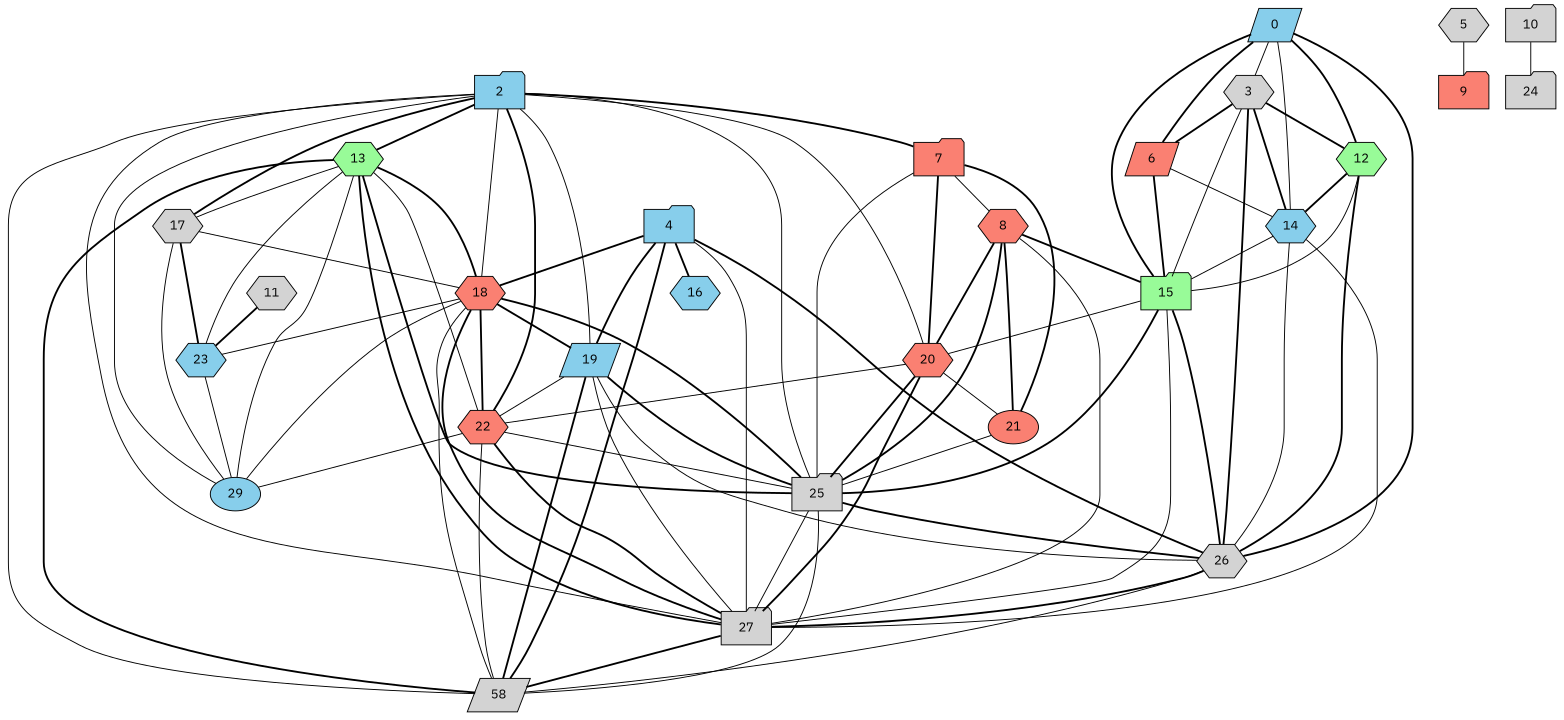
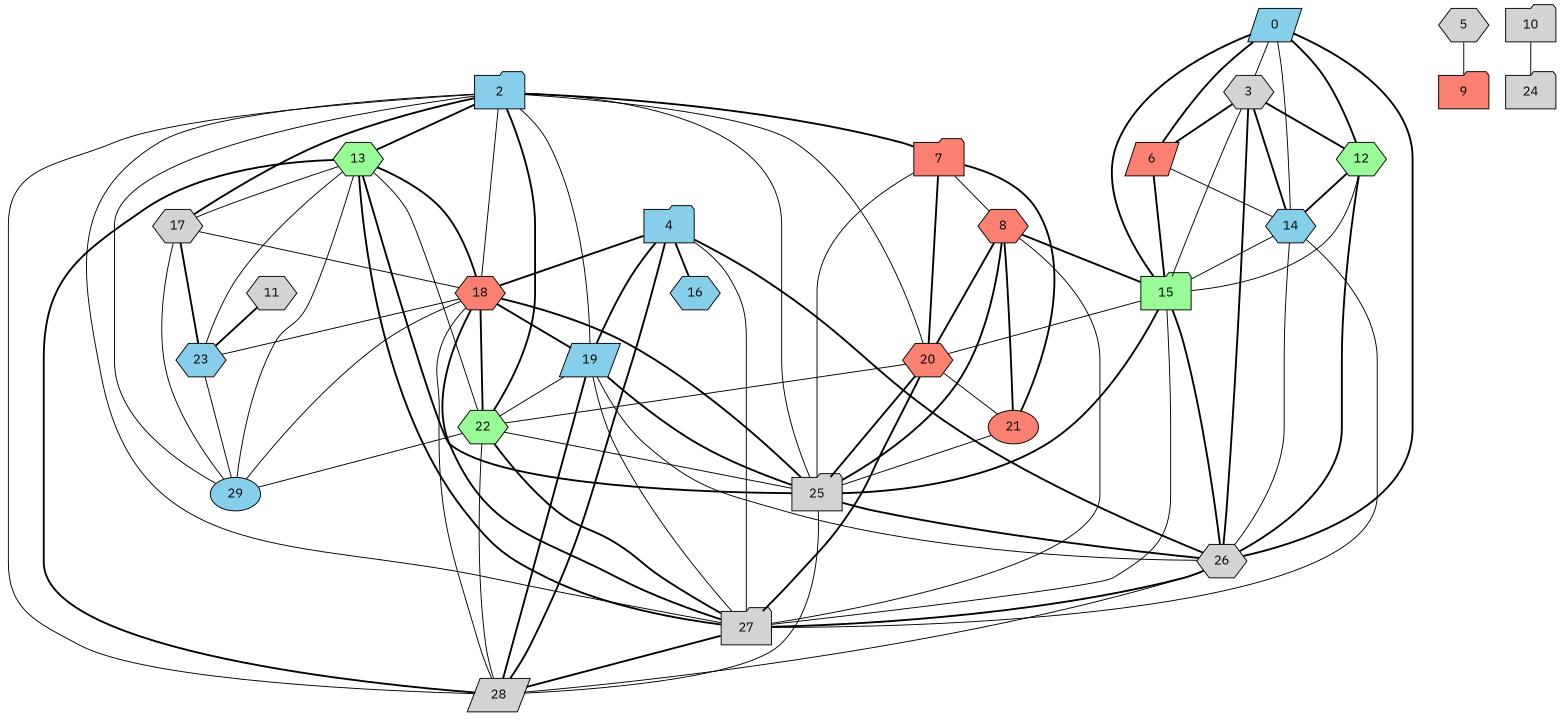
(483, 427) -> (483, 427)
(782, 561) -> none
(499, 695) -> (499, 695)
